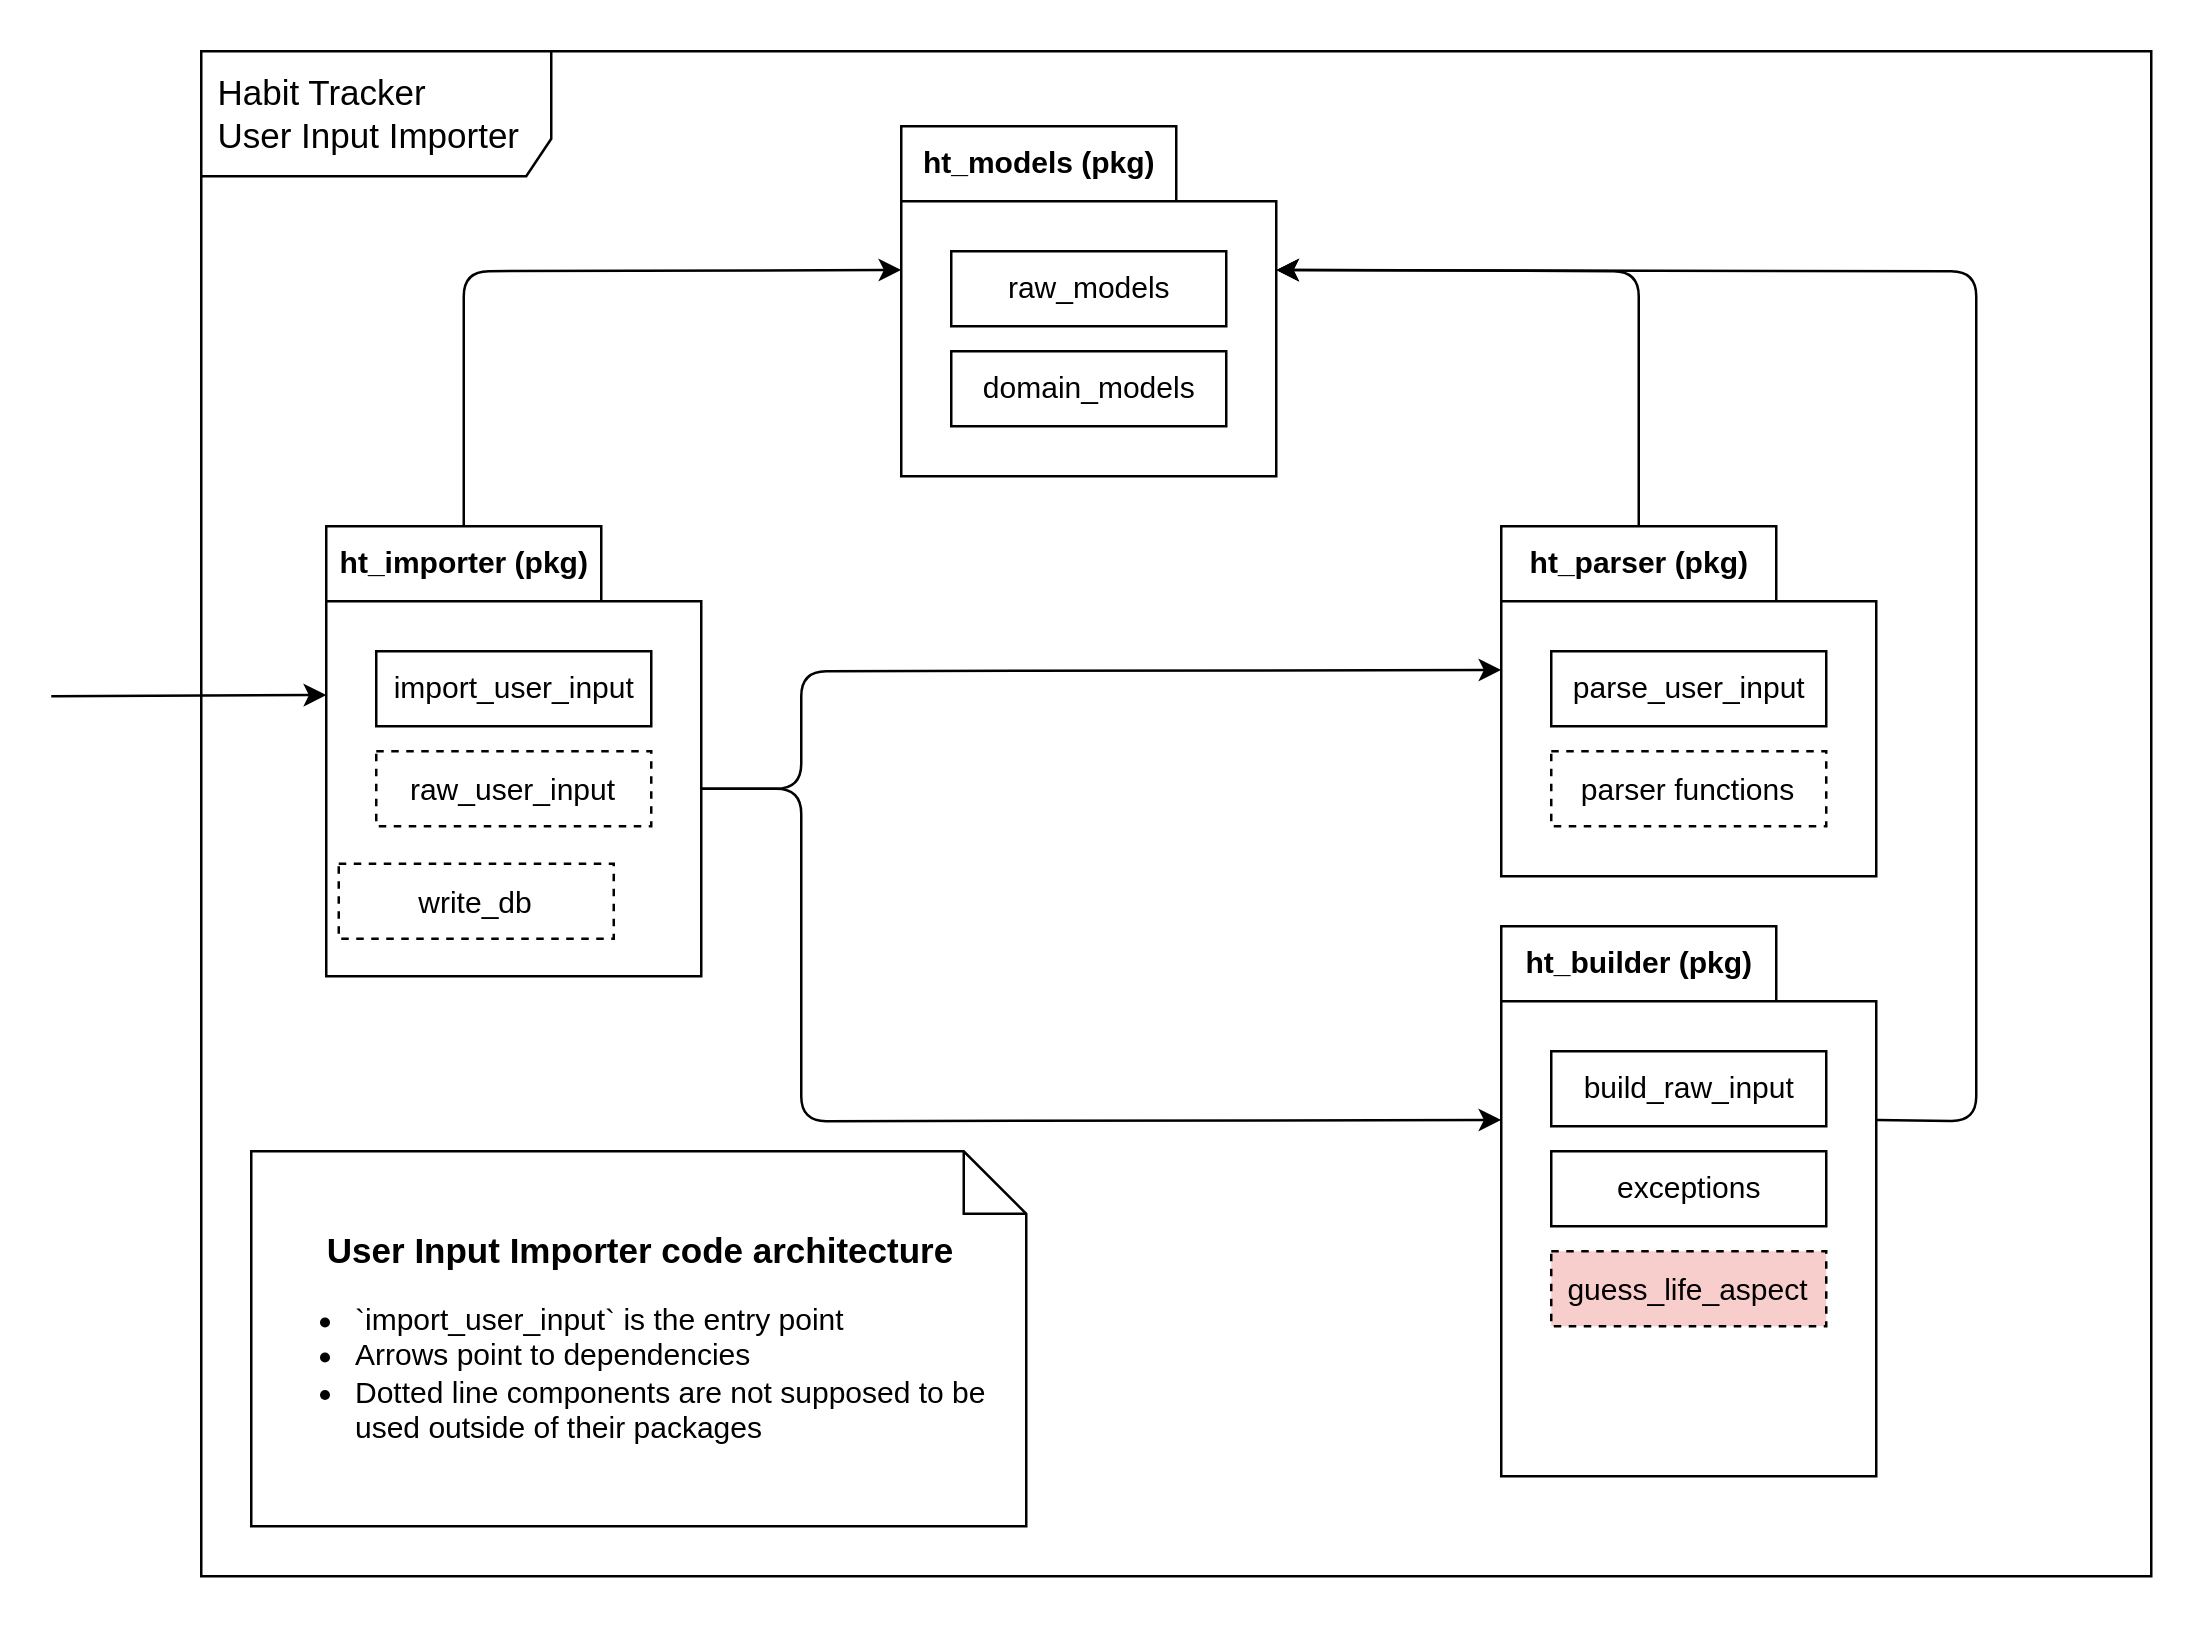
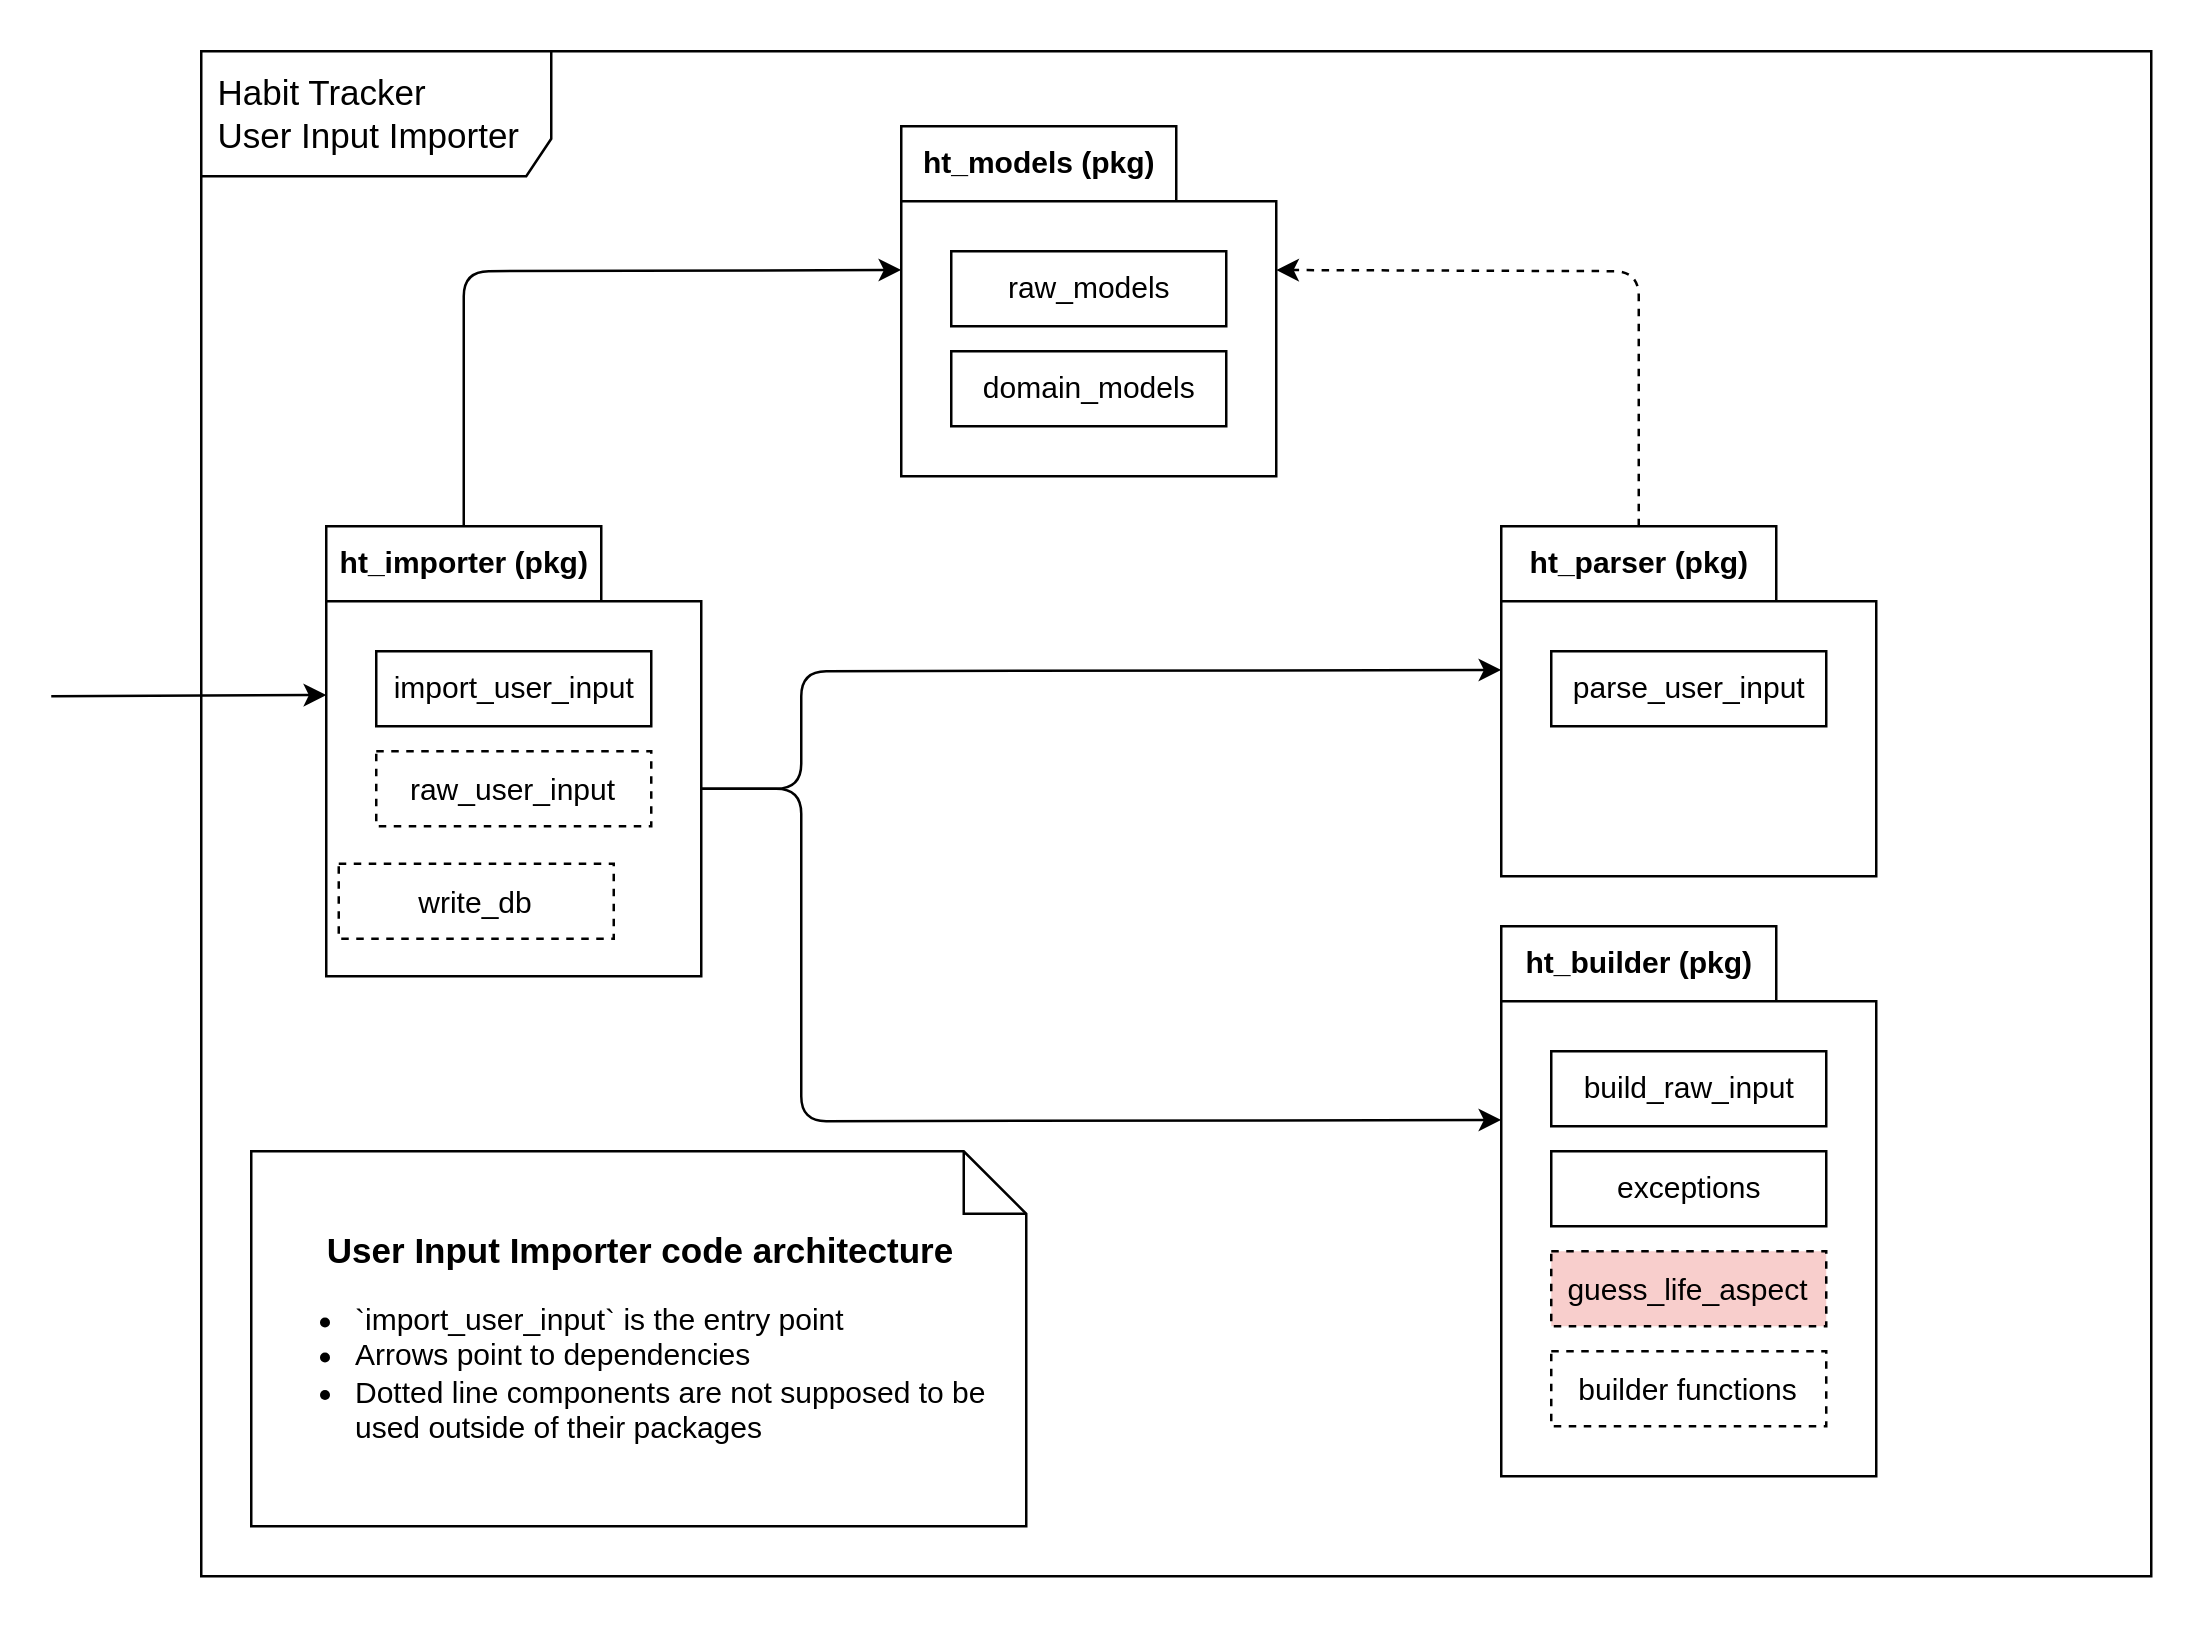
(1639, 397) -> (1639, 397)
(1976, 573) -> none
(1689, 789) -> none
none -> (1689, 1389)
